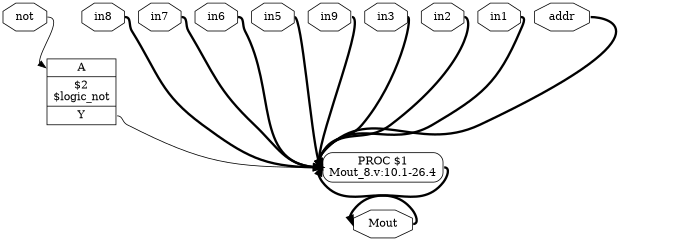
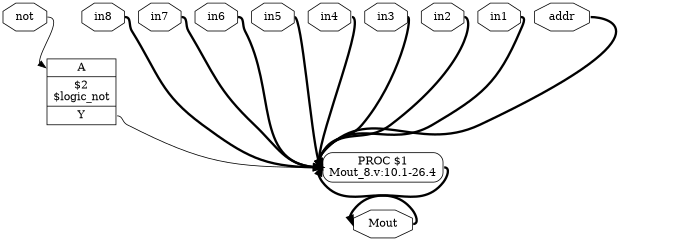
(329, 17) -> (329, 17)
